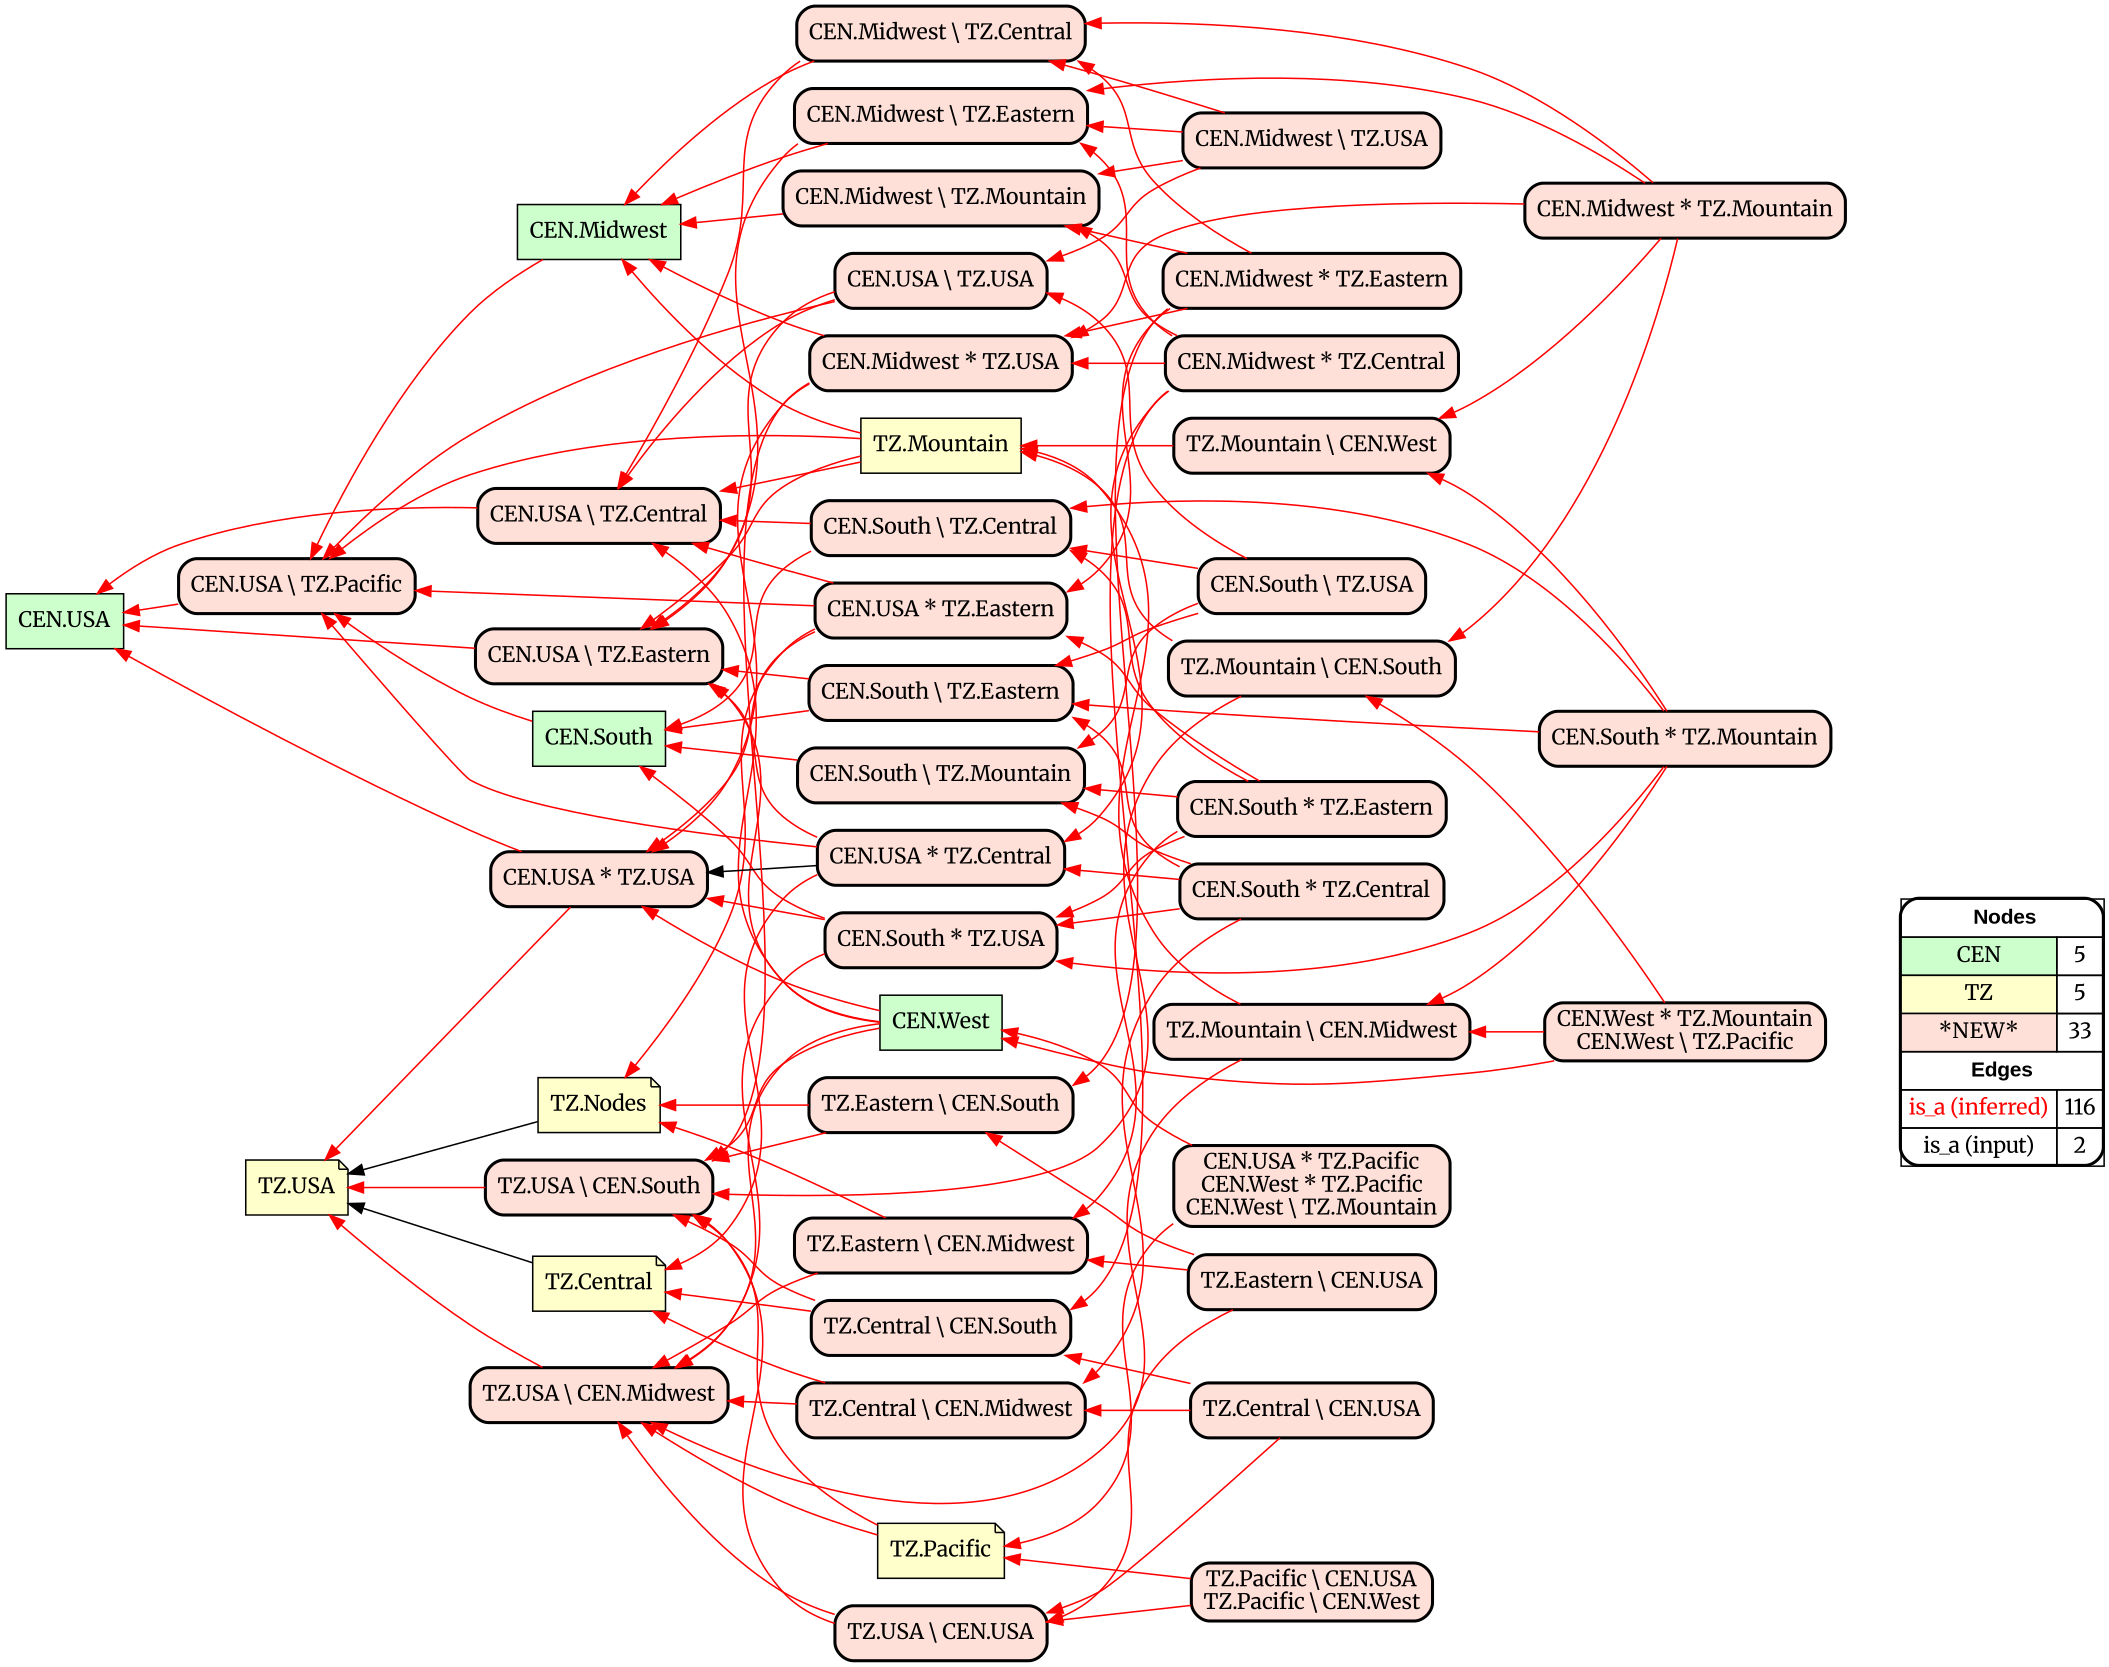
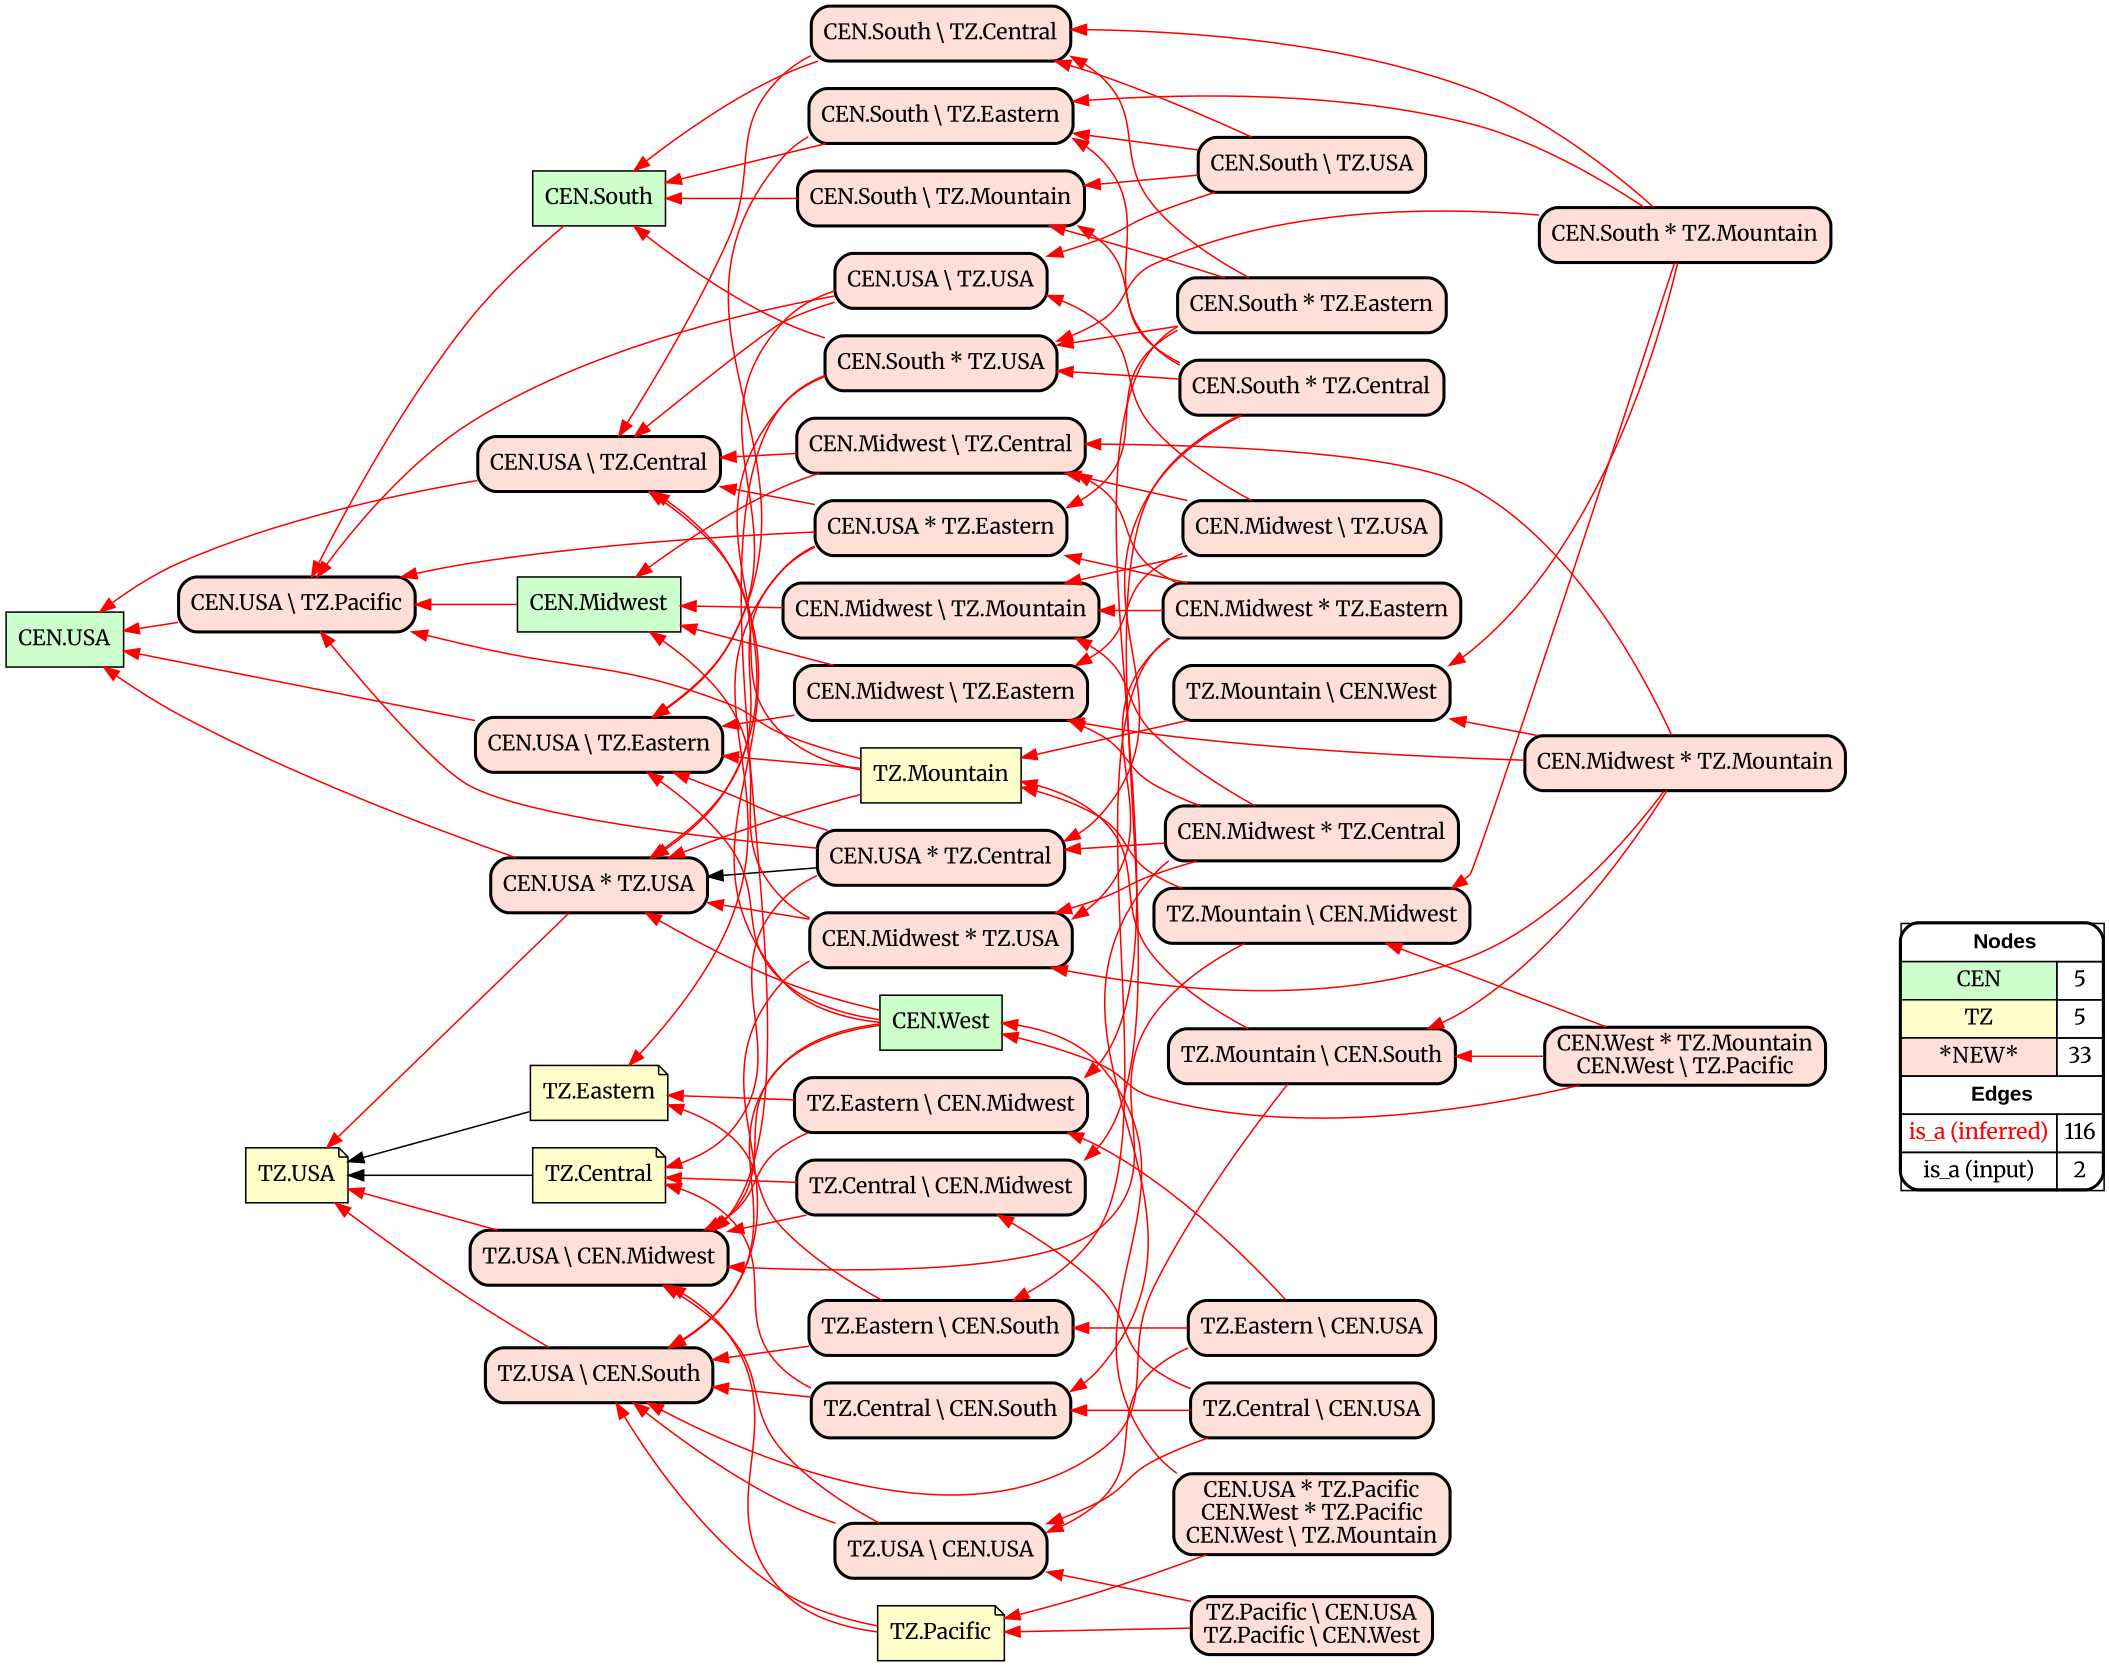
(734, 371) -> (767, 822)
(599, 1105) -> (599, 1093)
